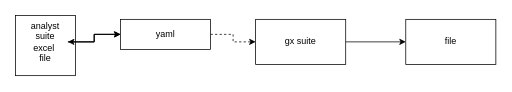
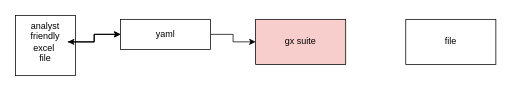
(233, 34) -> (233, 34)
(45, 42) -> (45, 42)
(300, 42) -> (300, 42)
(399, 42) -> none
